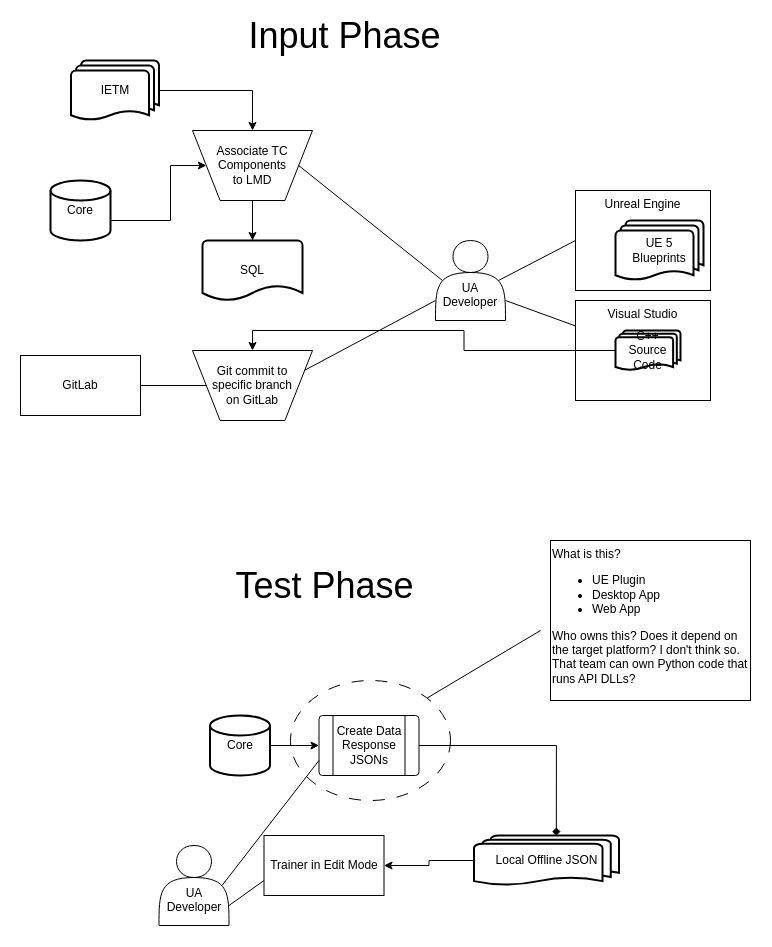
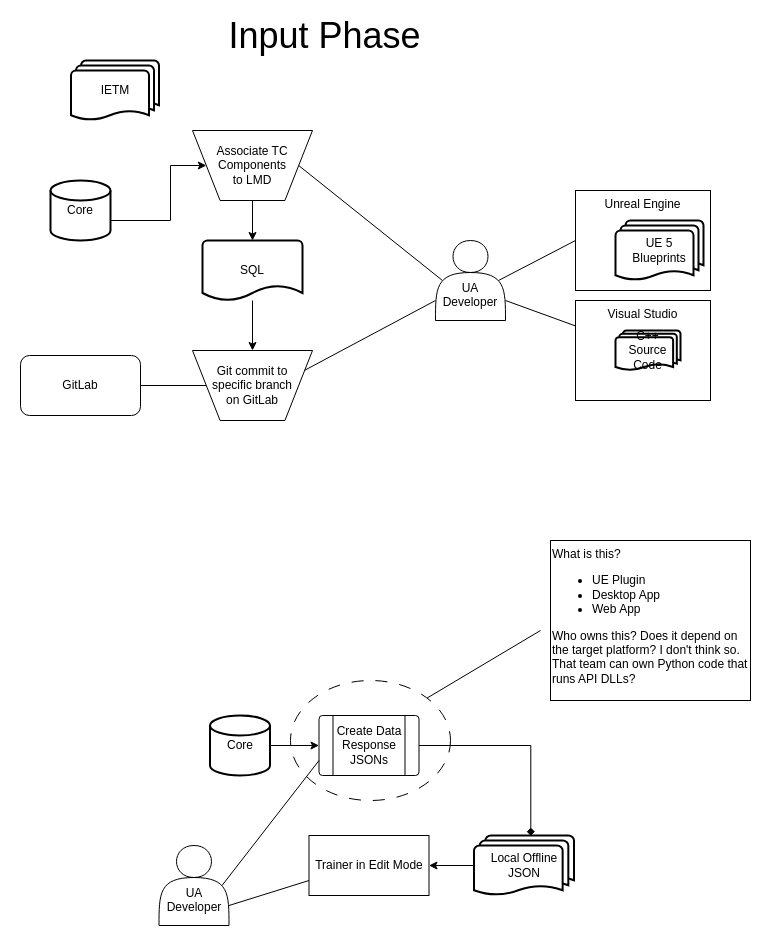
(345, 36) -> (325, 36)
(222, 91) -> none
(443, 331) -> (253, 317)
(81, 386) -> (81, 386)
(325, 586) -> none
(547, 861) -> (524, 866)
(324, 866) -> (369, 866)
